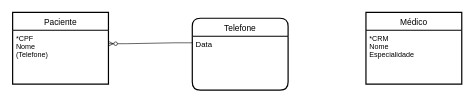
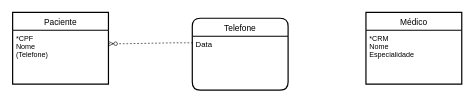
(151, 43) -> (151, 43)
